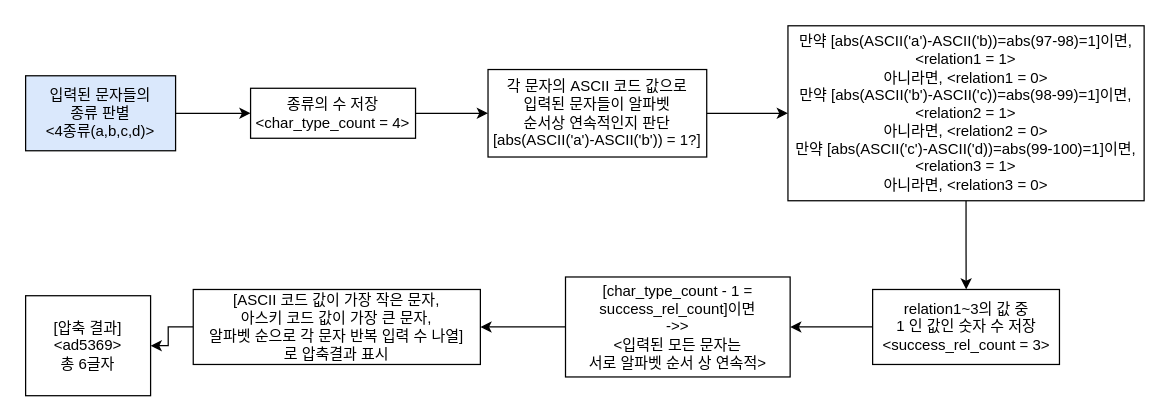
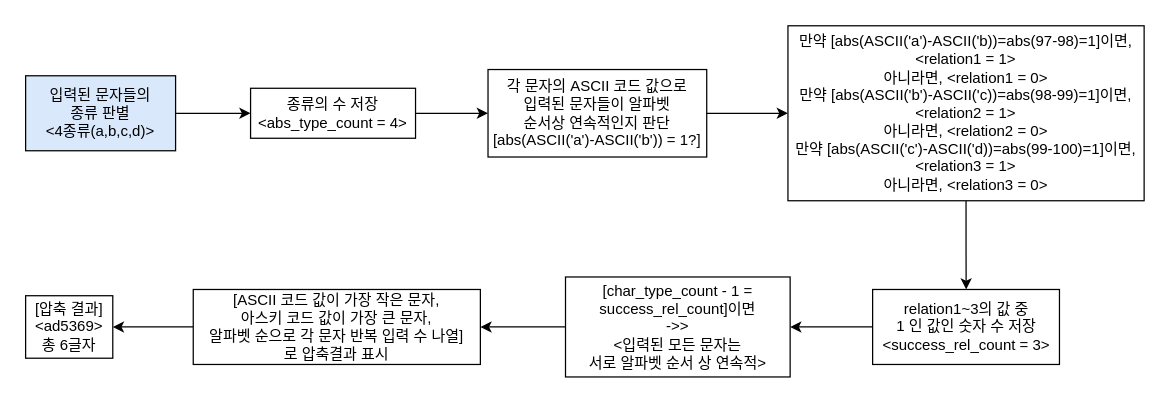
(333, 113) -> (333, 113)
(88, 346) -> (69, 327)
